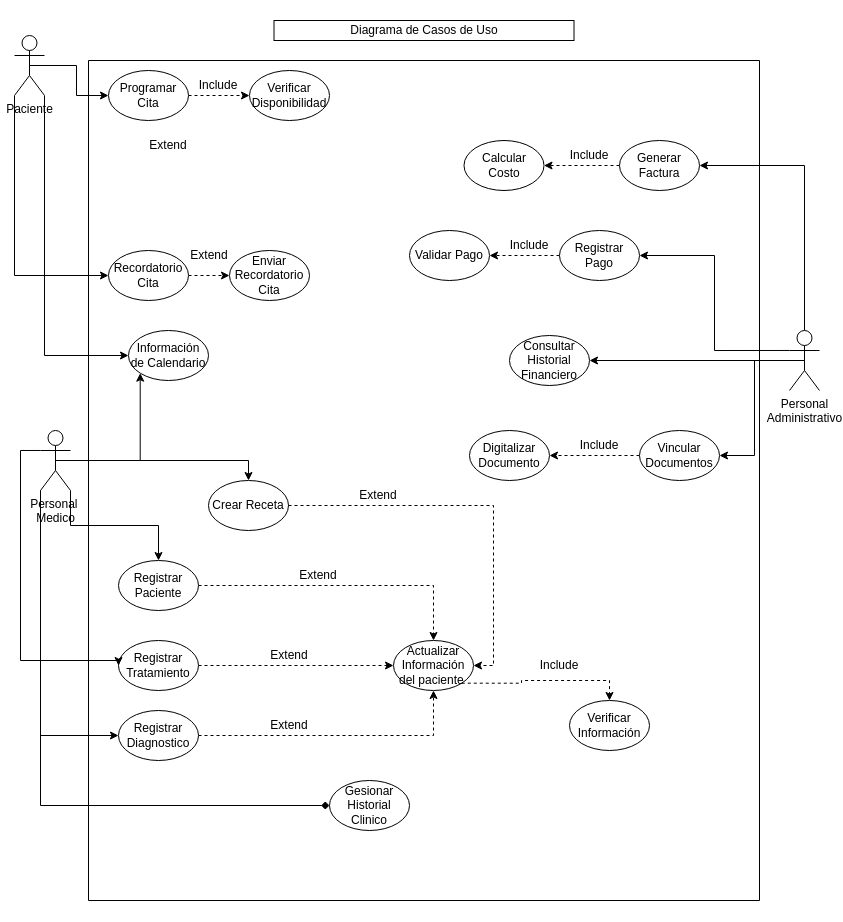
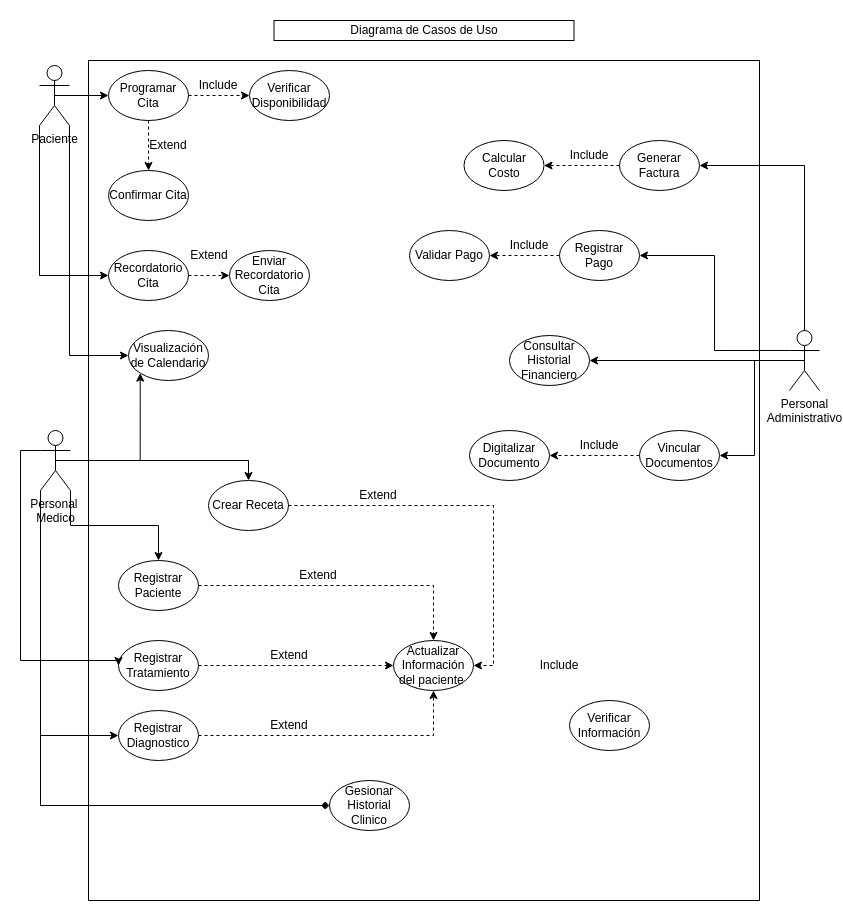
(30, 66) -> (55, 96)
none -> (149, 142)
none -> (149, 196)
(169, 356) -> (169, 356)
(542, 681) -> none
